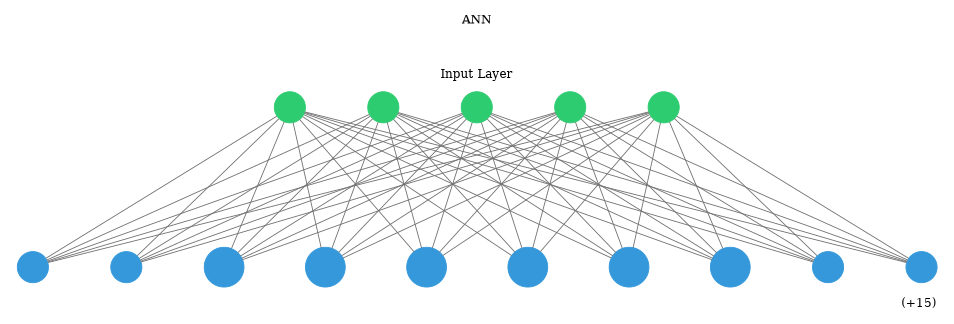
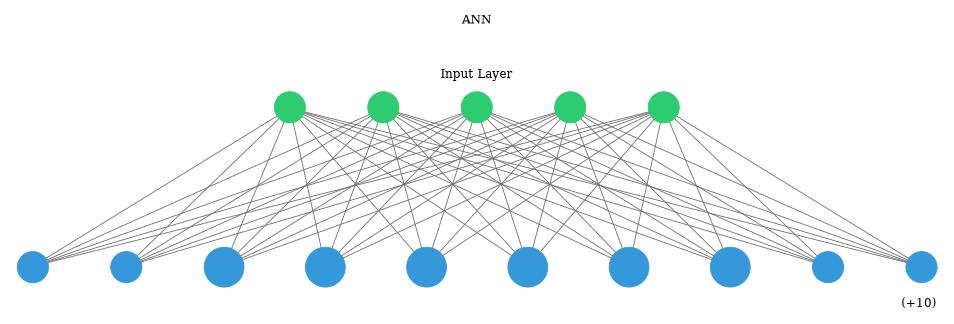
(917, 304) -> (917, 304)
